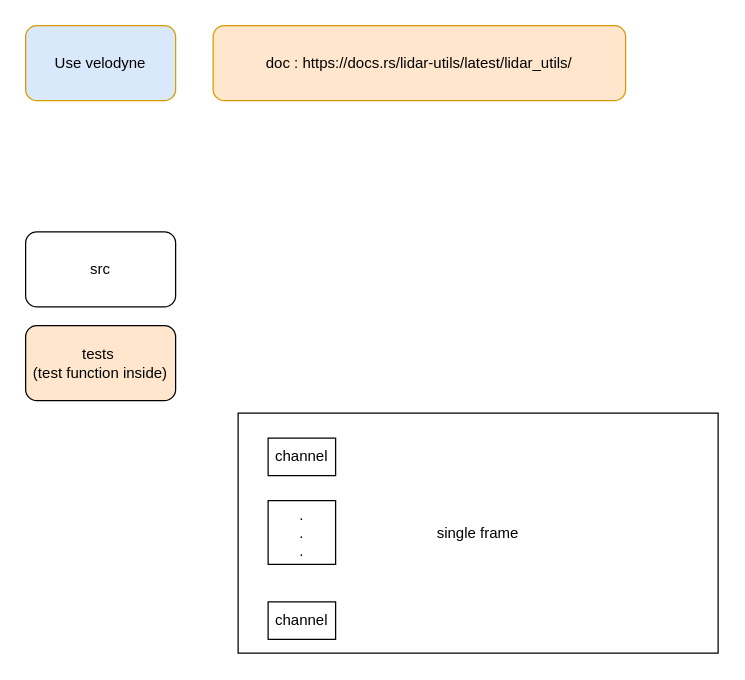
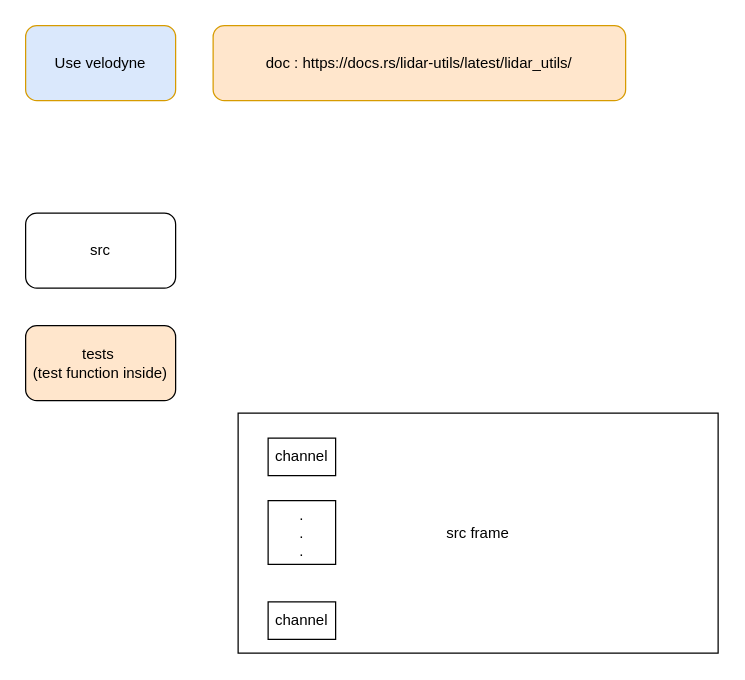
(101, 269) -> (101, 251)
(478, 533) -> (478, 533)
